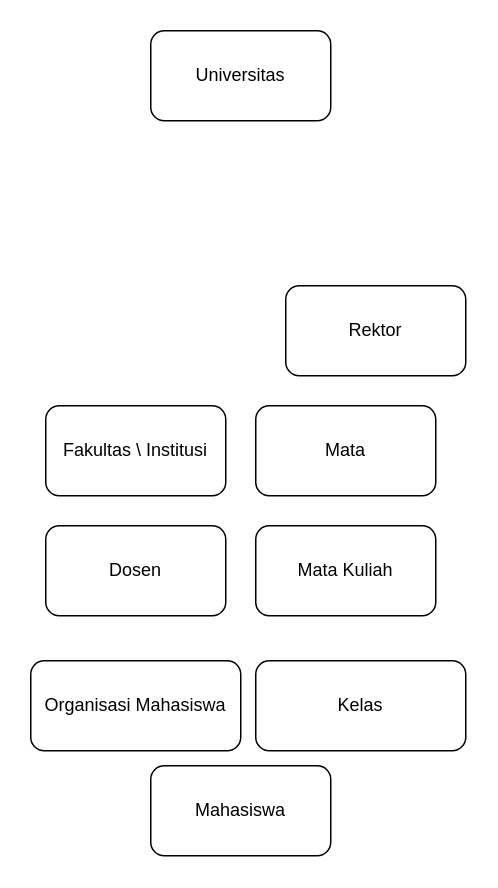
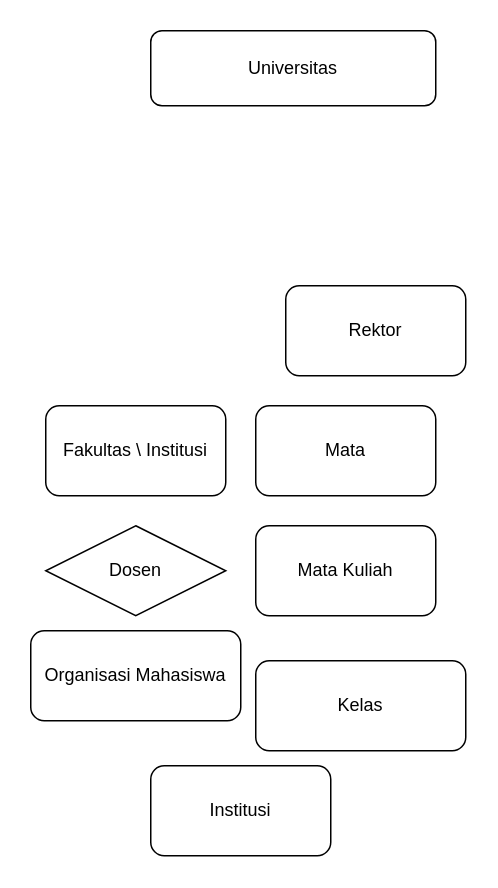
(241, 76) -> (293, 68)
(136, 571) -> (136, 571)
(136, 706) -> (136, 676)
(241, 811) -> (241, 811)
